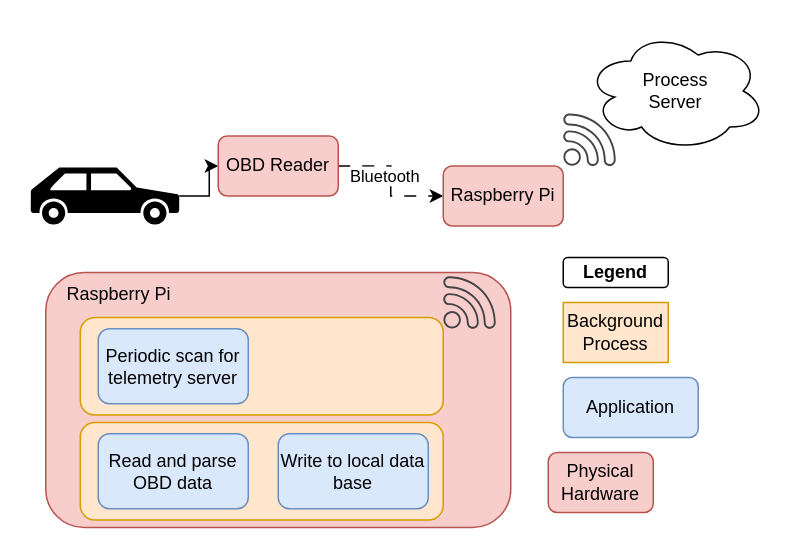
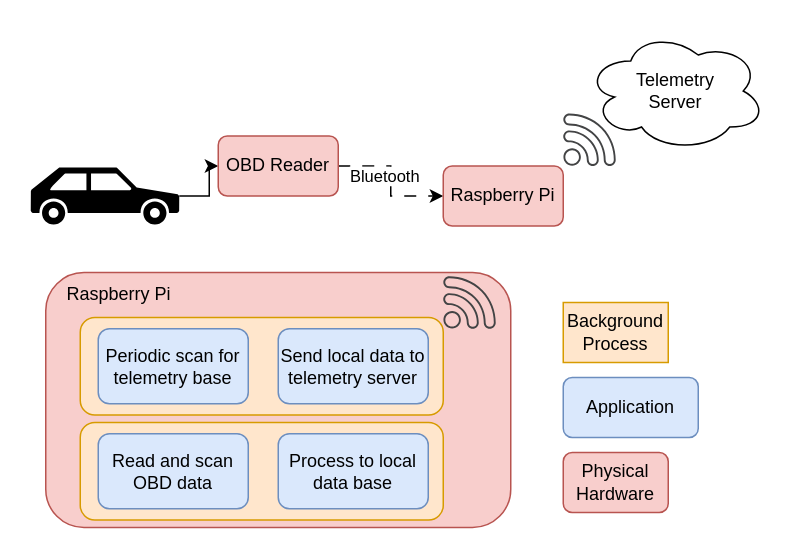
(676, 91) -> (676, 91)
(616, 272) -> none
none -> (353, 366)
(173, 367) -> (173, 367)
(173, 472) -> (173, 472)
(353, 472) -> (353, 472)
(601, 482) -> (616, 482)
